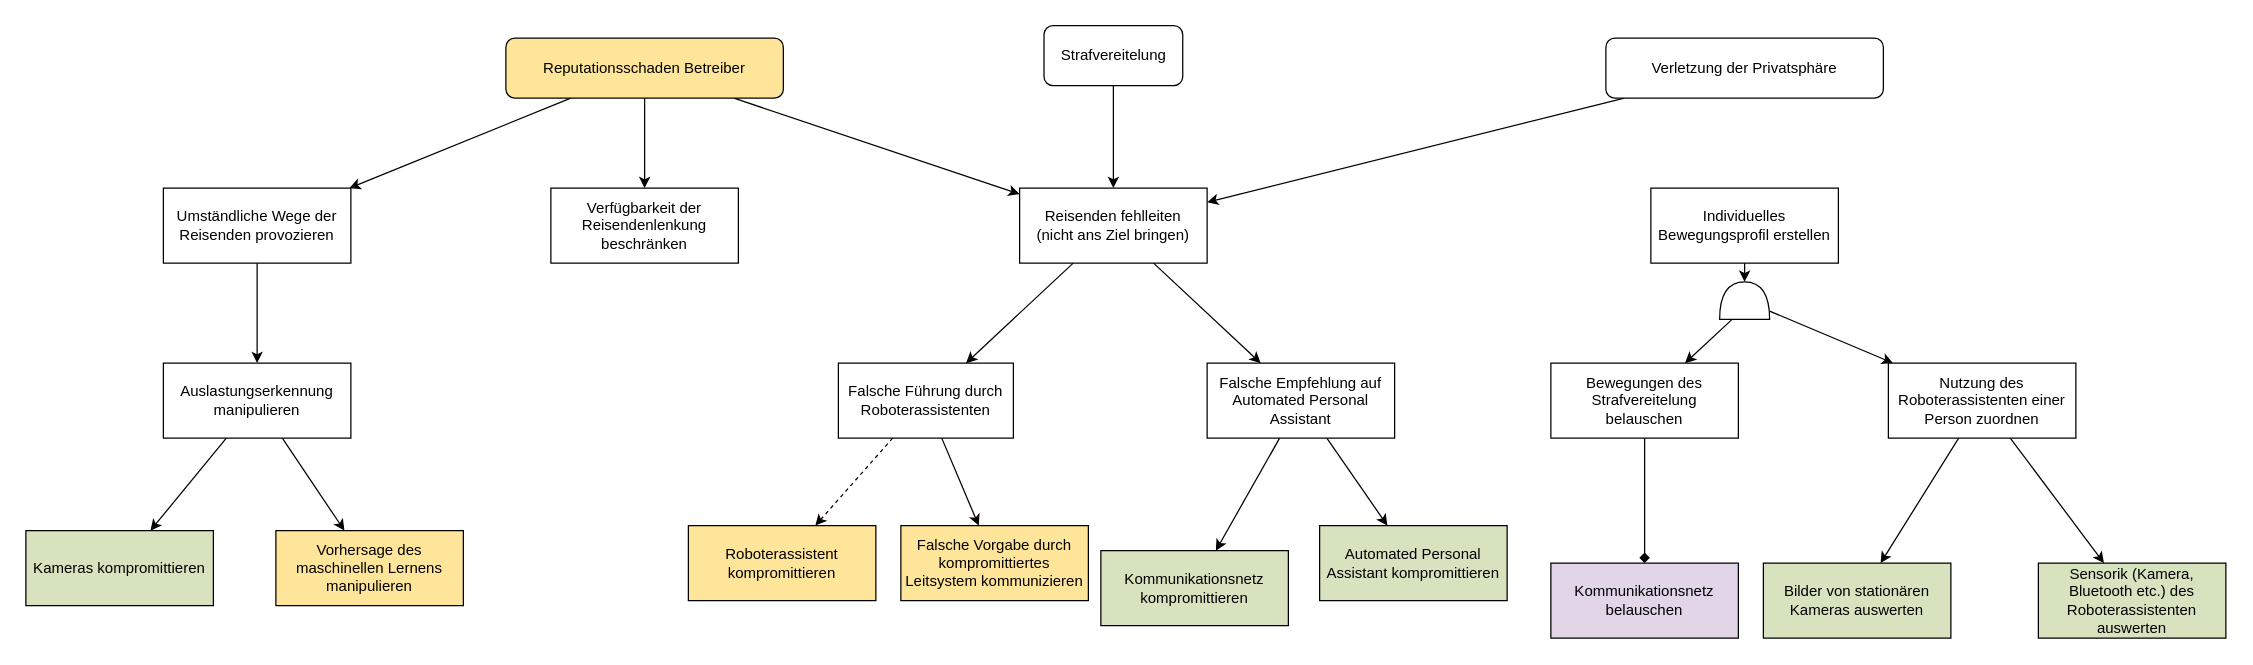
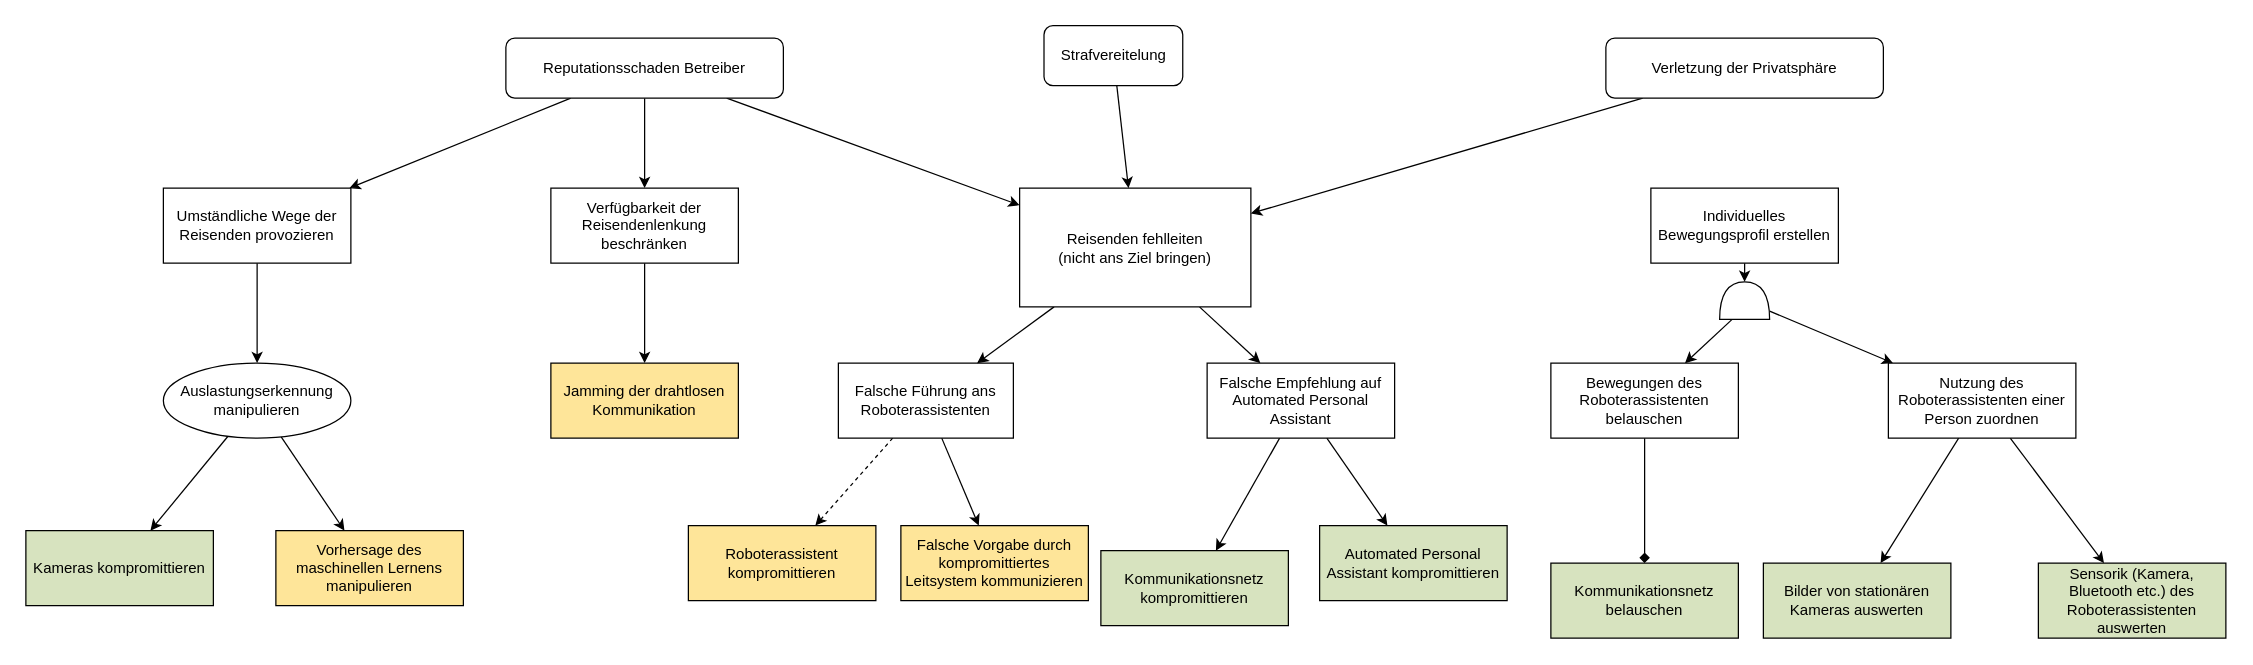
(644, 68) -> (644, 68)
(1113, 226) -> (1135, 248)
none -> (644, 309)
(257, 401) -> (257, 401)
none -> (644, 401)
(926, 401) -> (926, 401)
(1644, 401) -> (1644, 401)
(1644, 601) -> (1644, 601)
